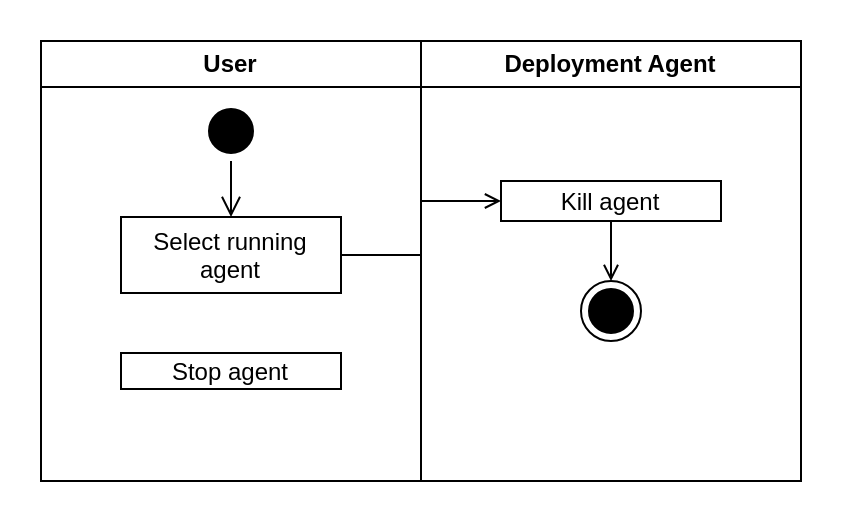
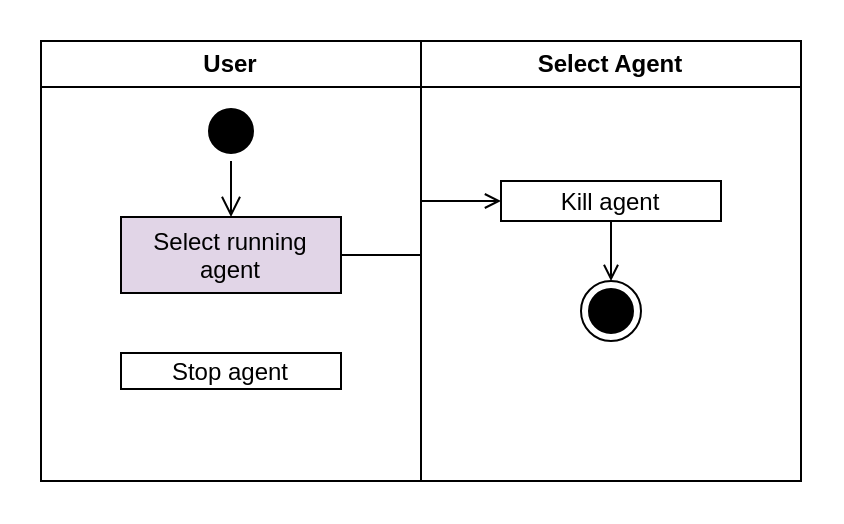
(611, 65) -> (611, 65)
(231, 255) -> (231, 255)
